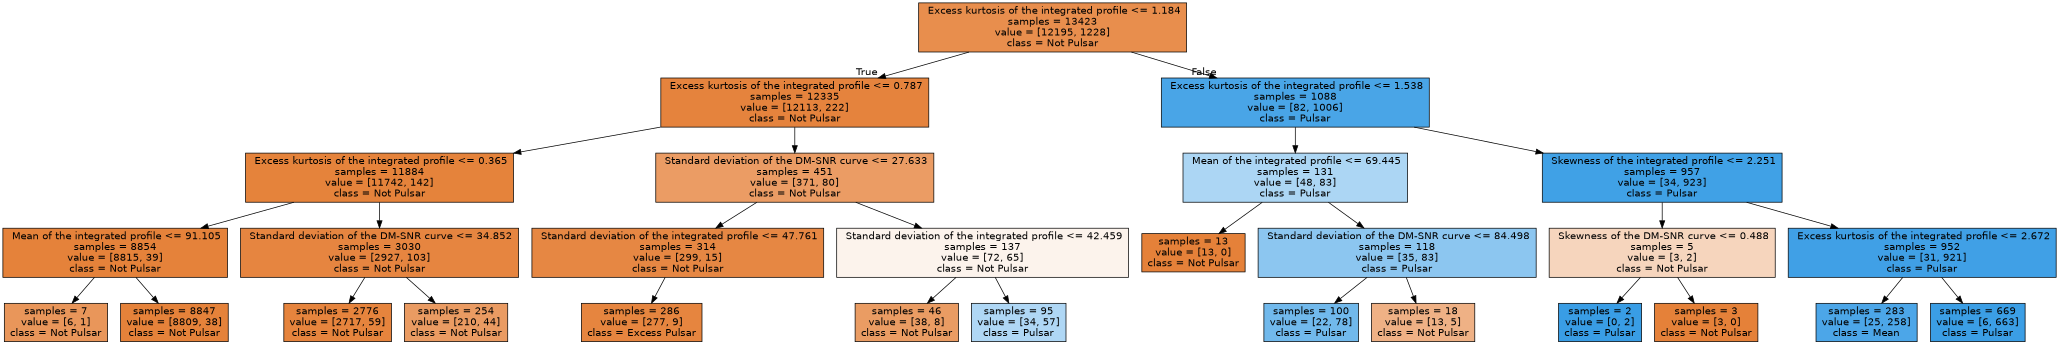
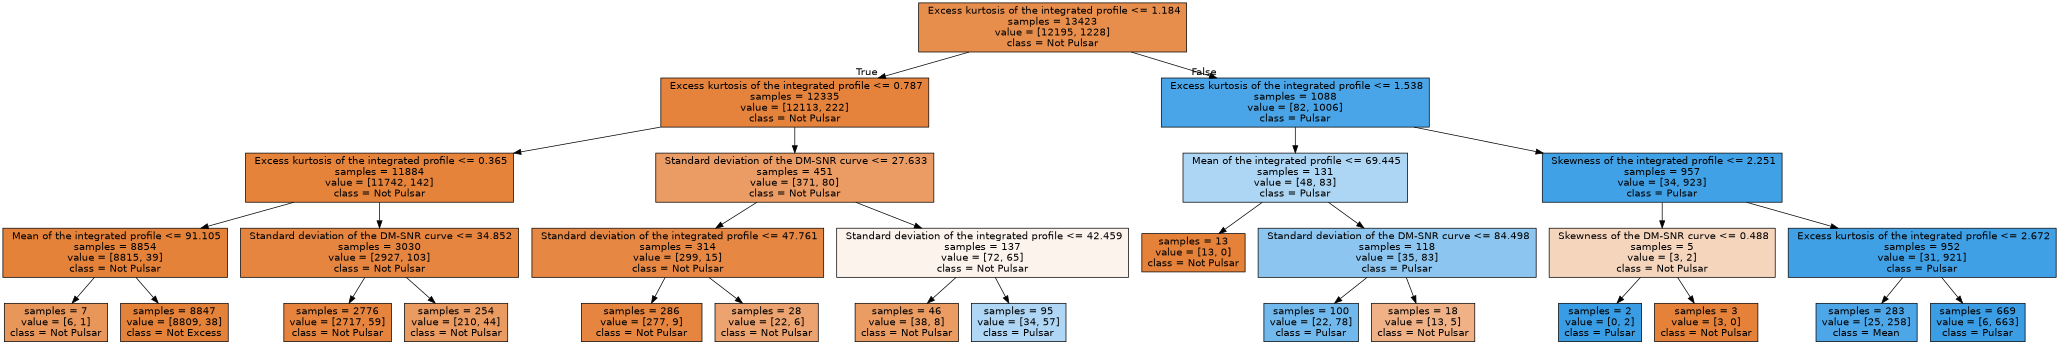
(174, 322) -> (174, 322)
(642, 322) -> (642, 322)
none -> (767, 322)
